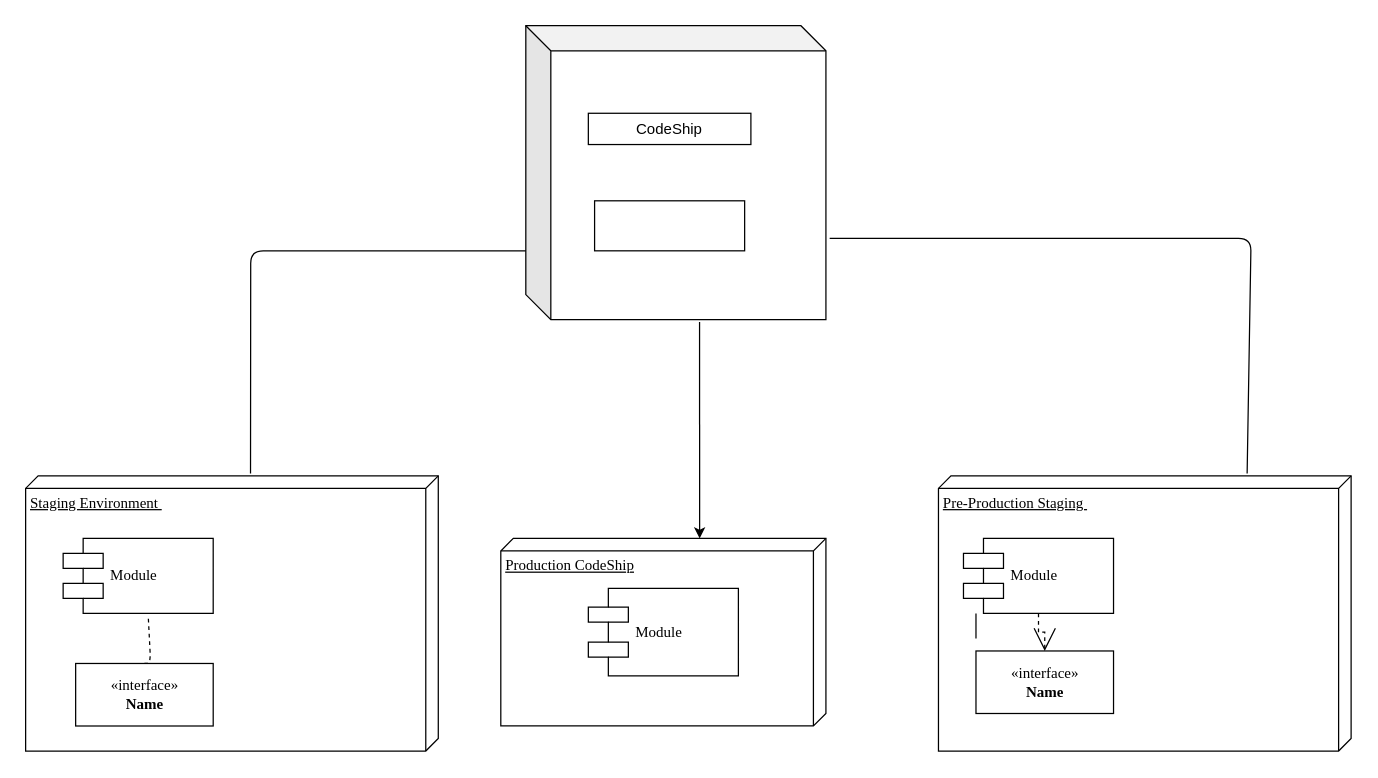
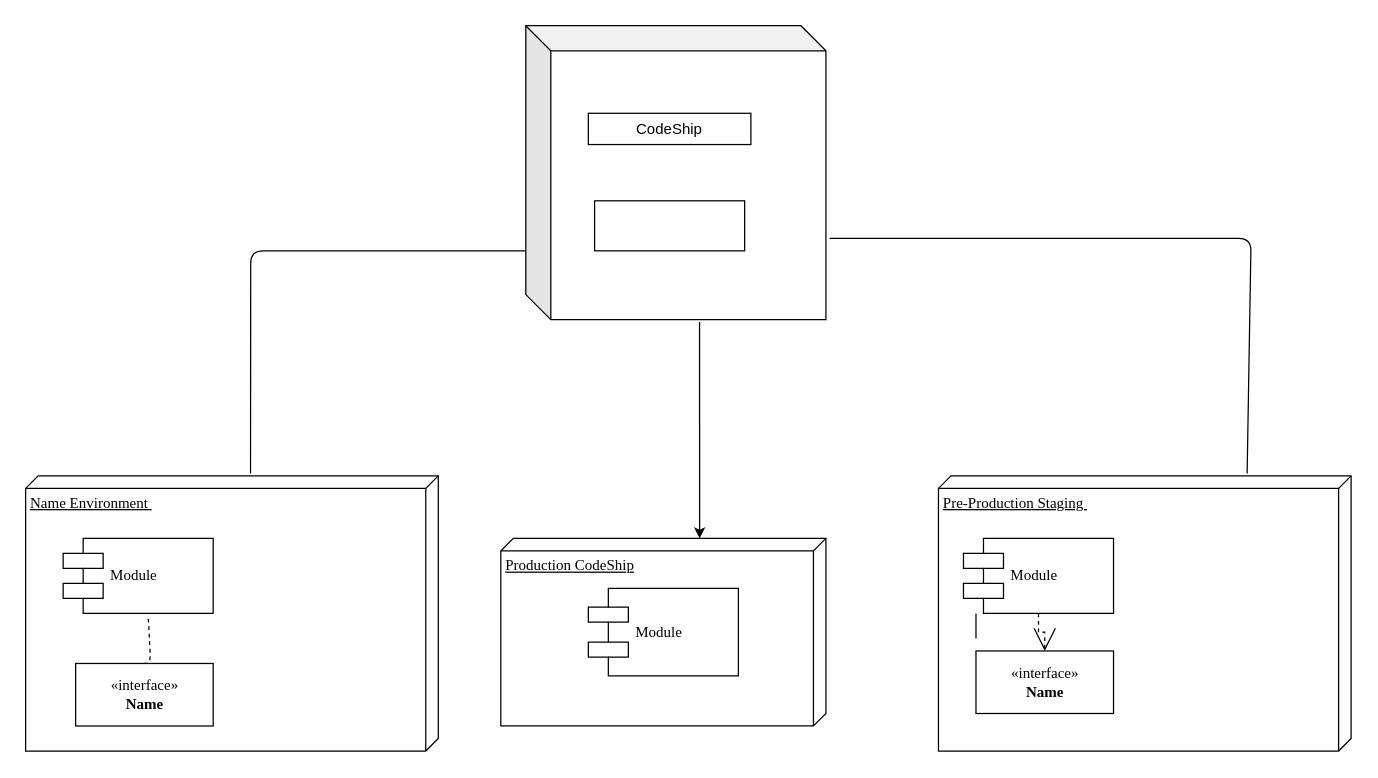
(105, 503) -> (94, 503)
